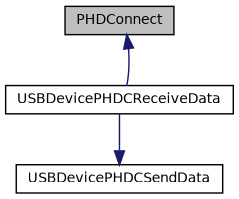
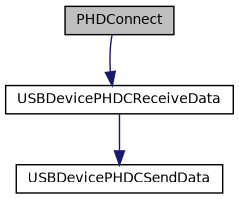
(129, 67) -> (110, 53)
